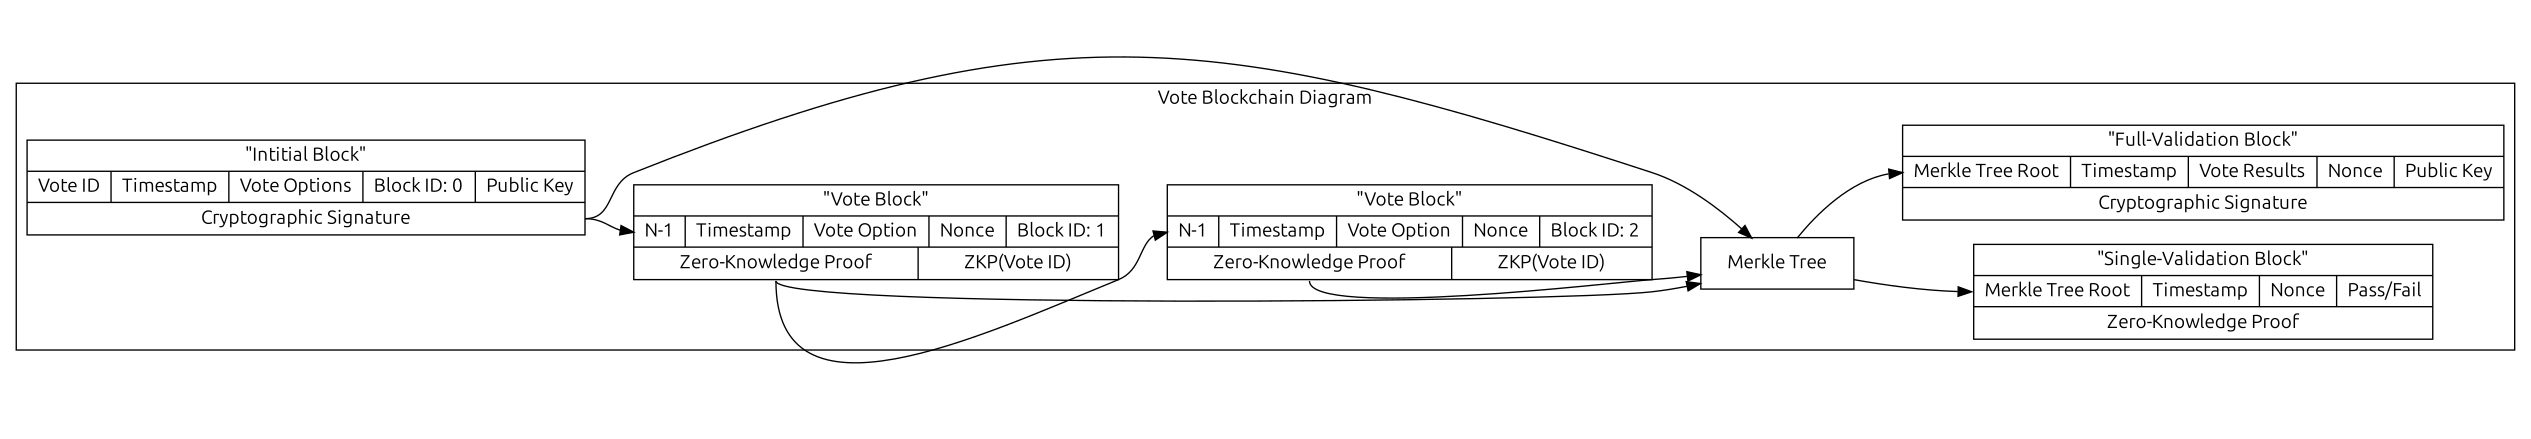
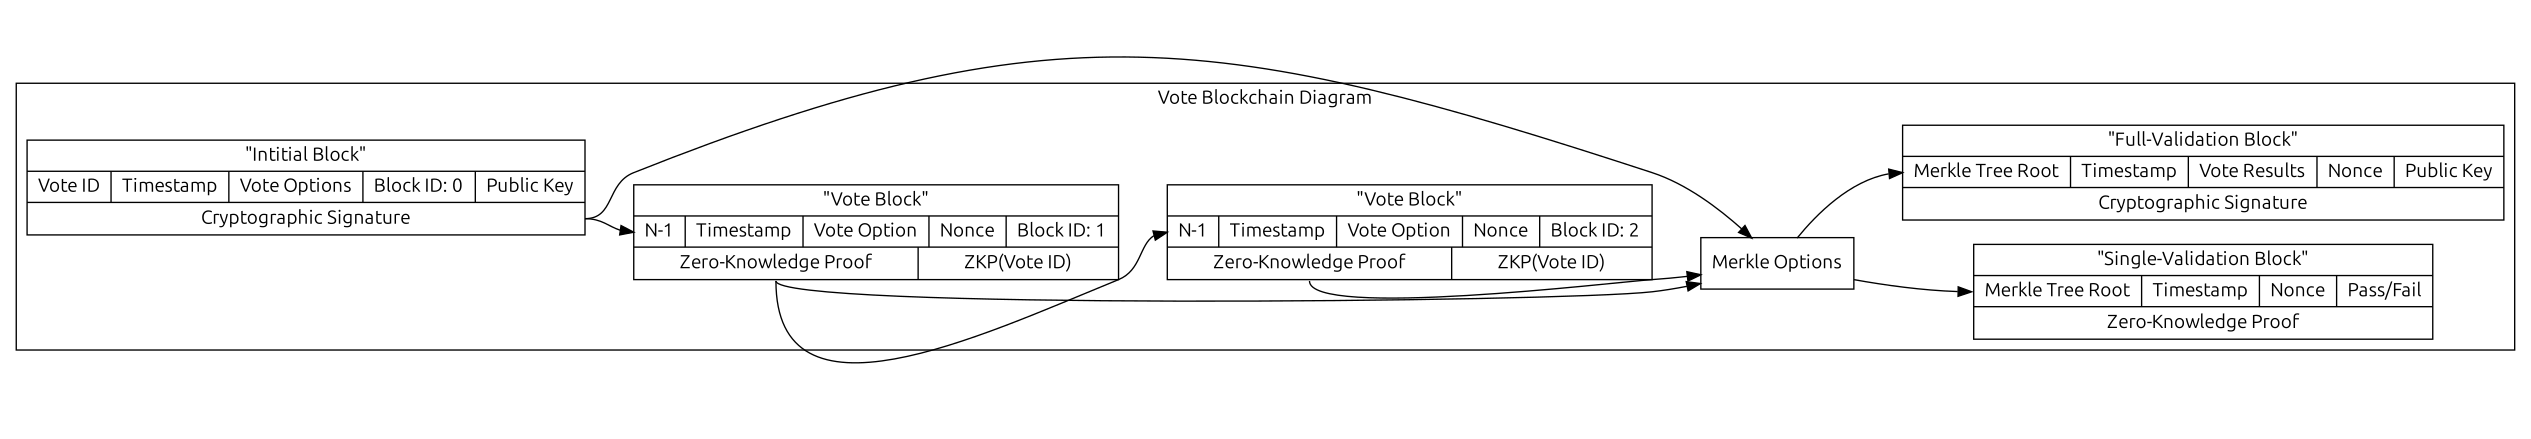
(1777, 263) -> (1777, 263)
